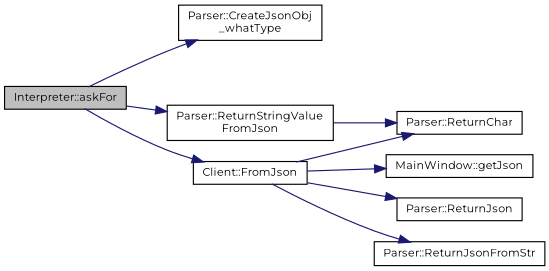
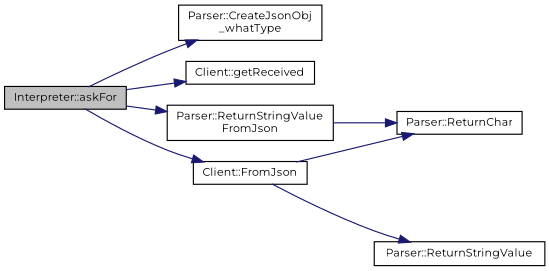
none -> (250, 73)
(460, 166) -> none
(460, 209) -> none
(460, 254) -> (460, 254)
